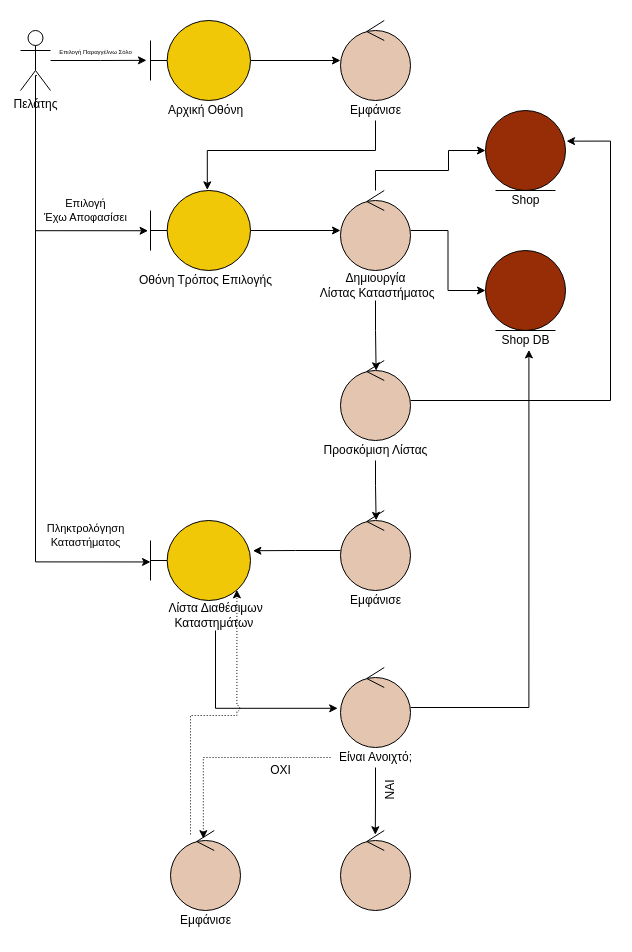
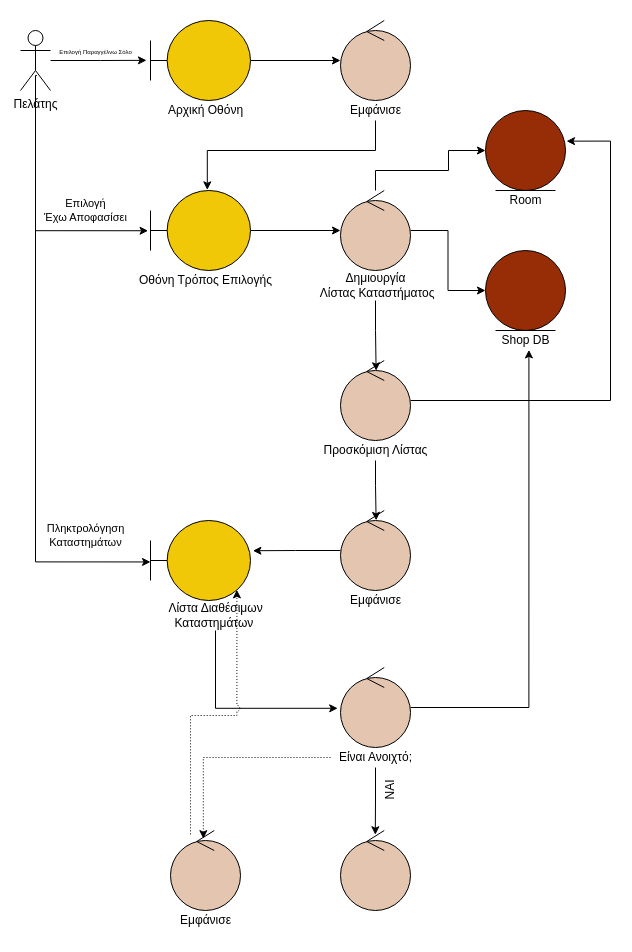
(526, 201) -> (526, 201)
(86, 536) -> (86, 536)
(281, 771) -> none
